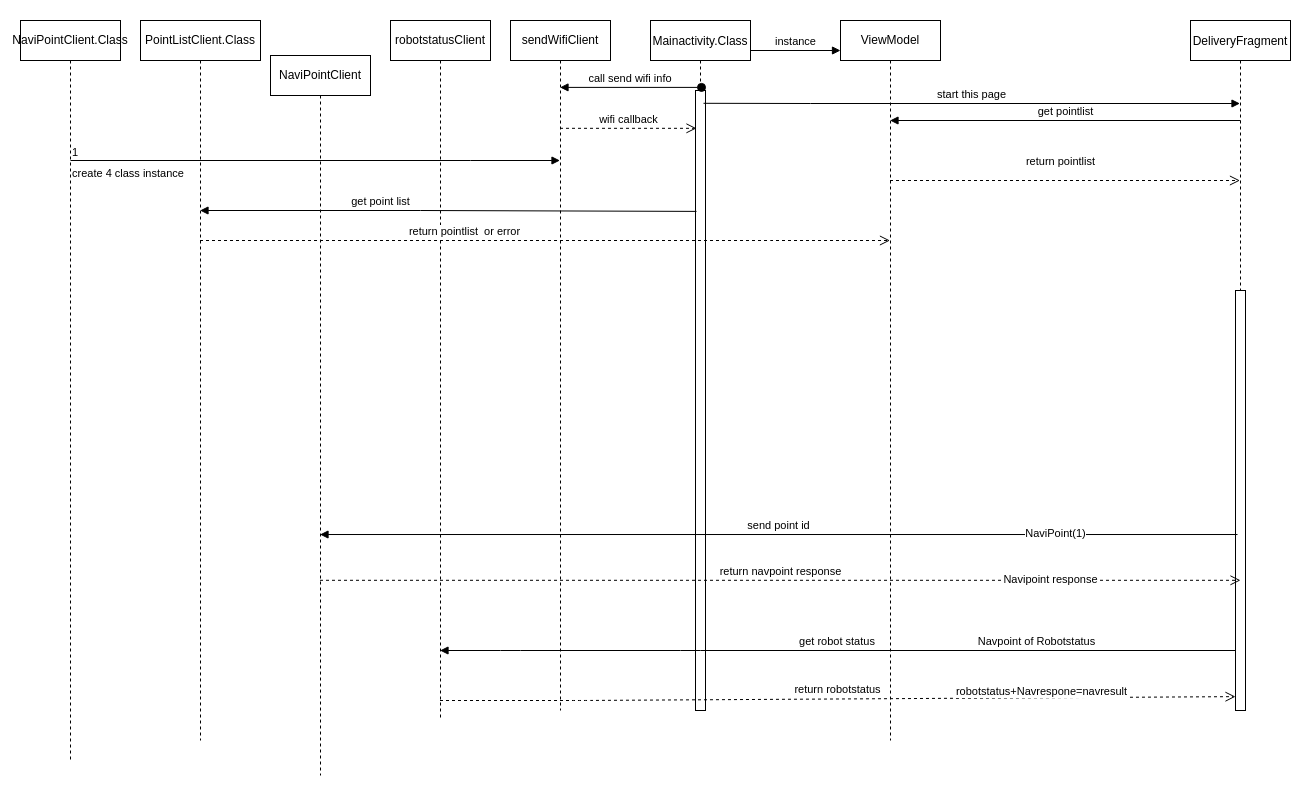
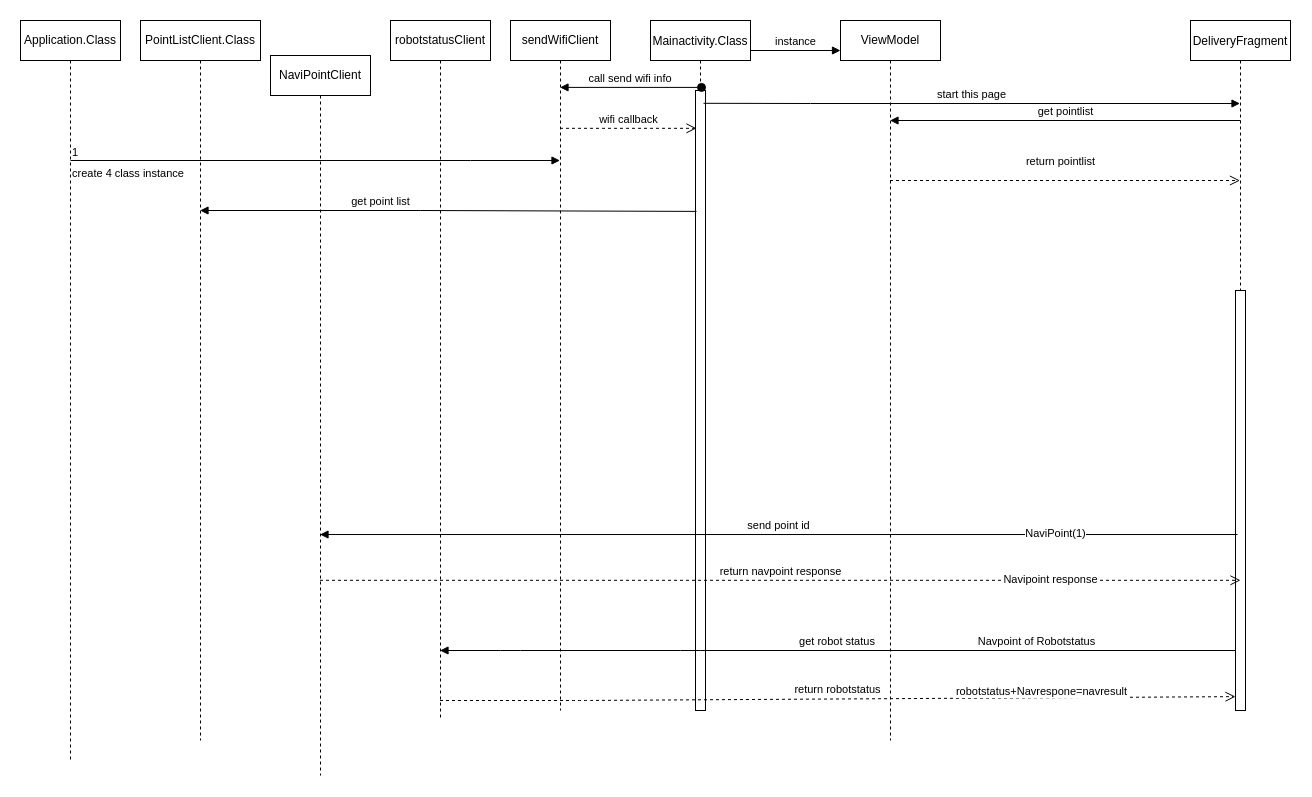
(71, 41) -> (71, 41)
(544, 241) -> none
